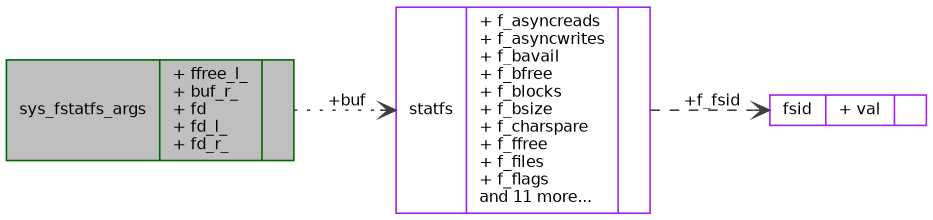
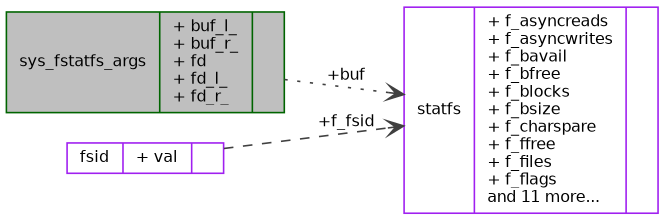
(211, 74) -> (205, 26)
(702, 110) -> (306, 138)
